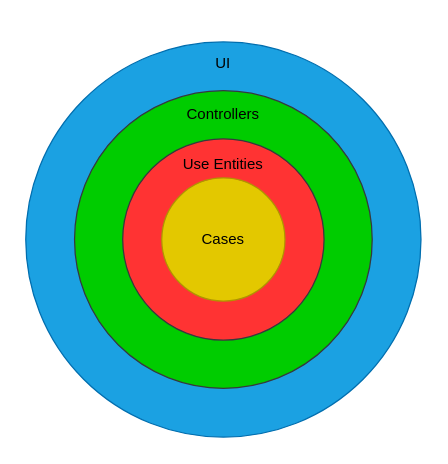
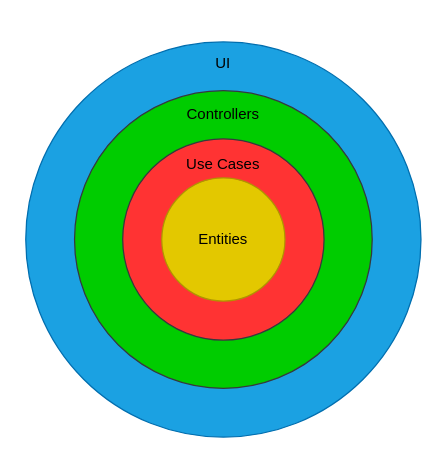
(223, 164) -> (223, 164)
(223, 239) -> (223, 239)
